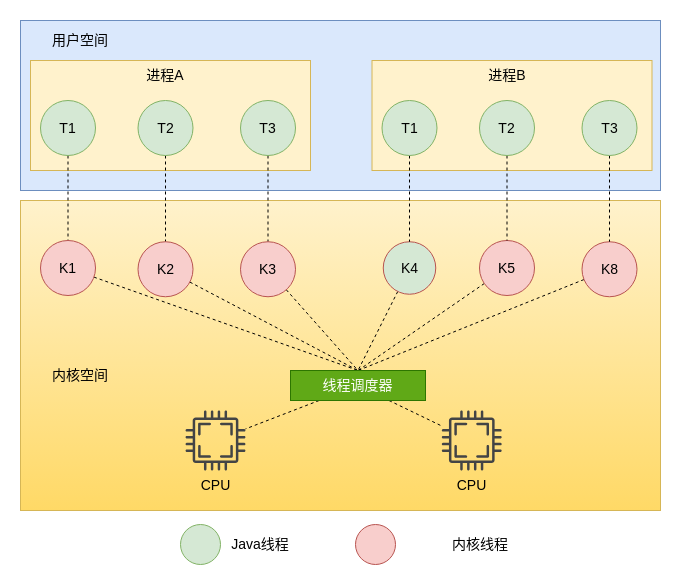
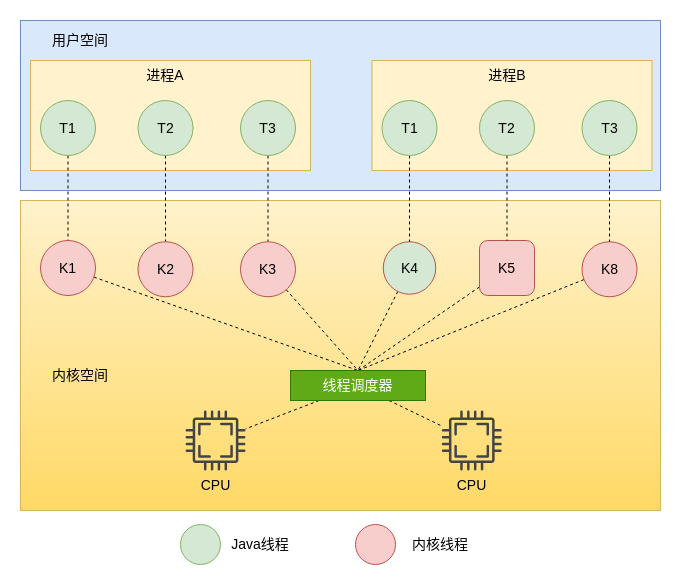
(507, 268) -> (507, 268)
(269, 324) -> none
(481, 545) -> (441, 545)
